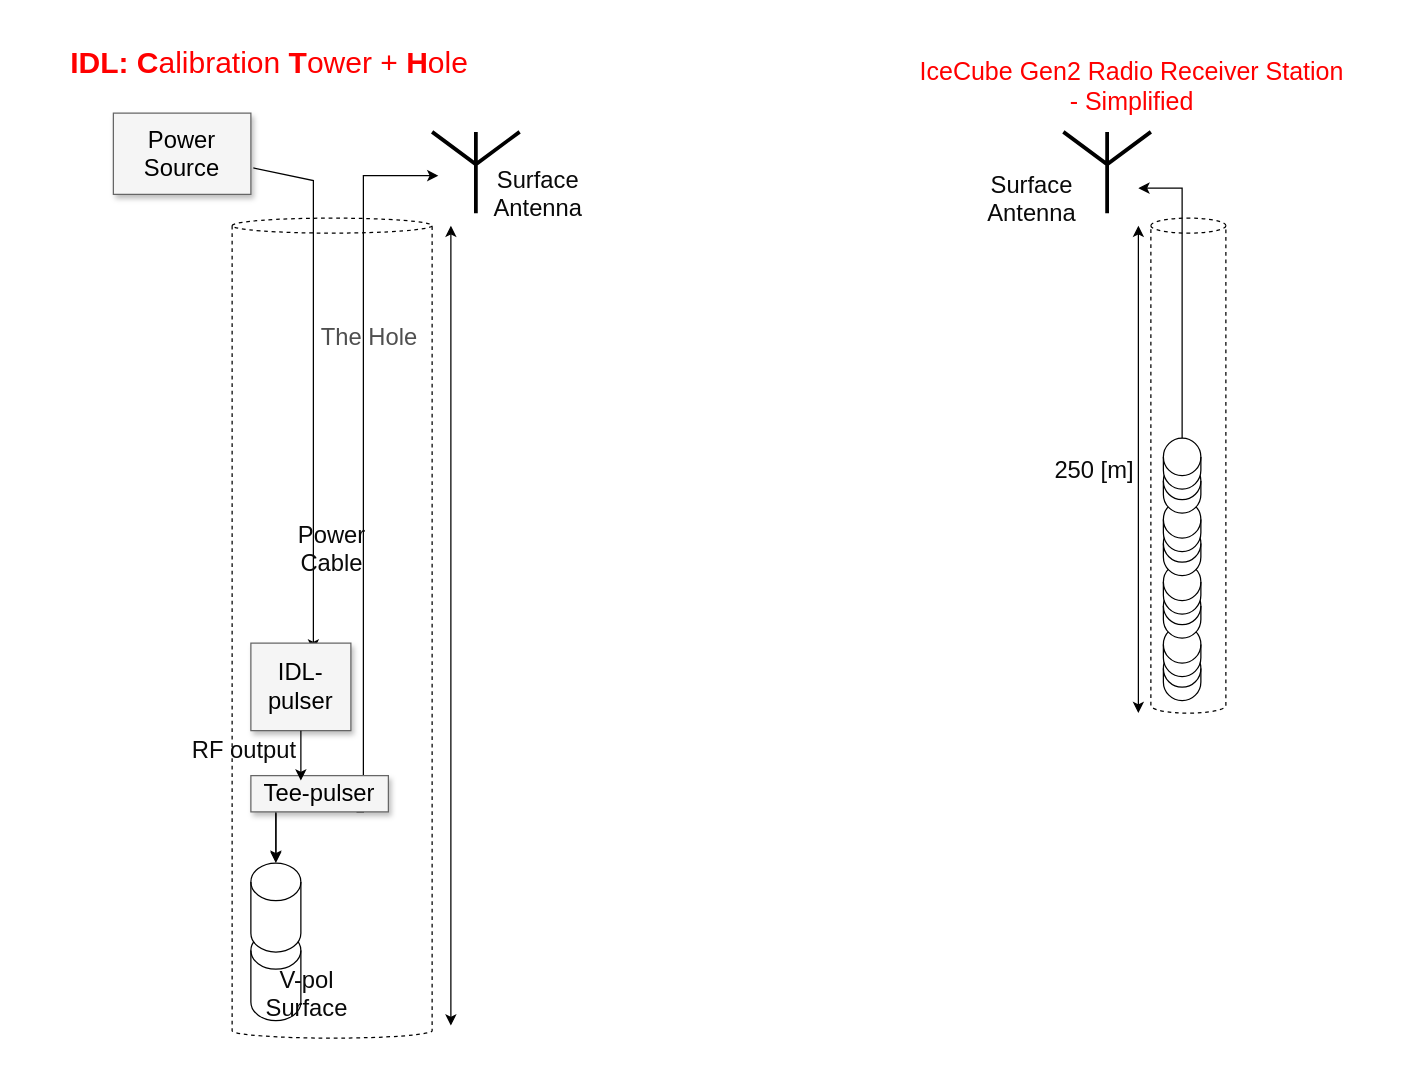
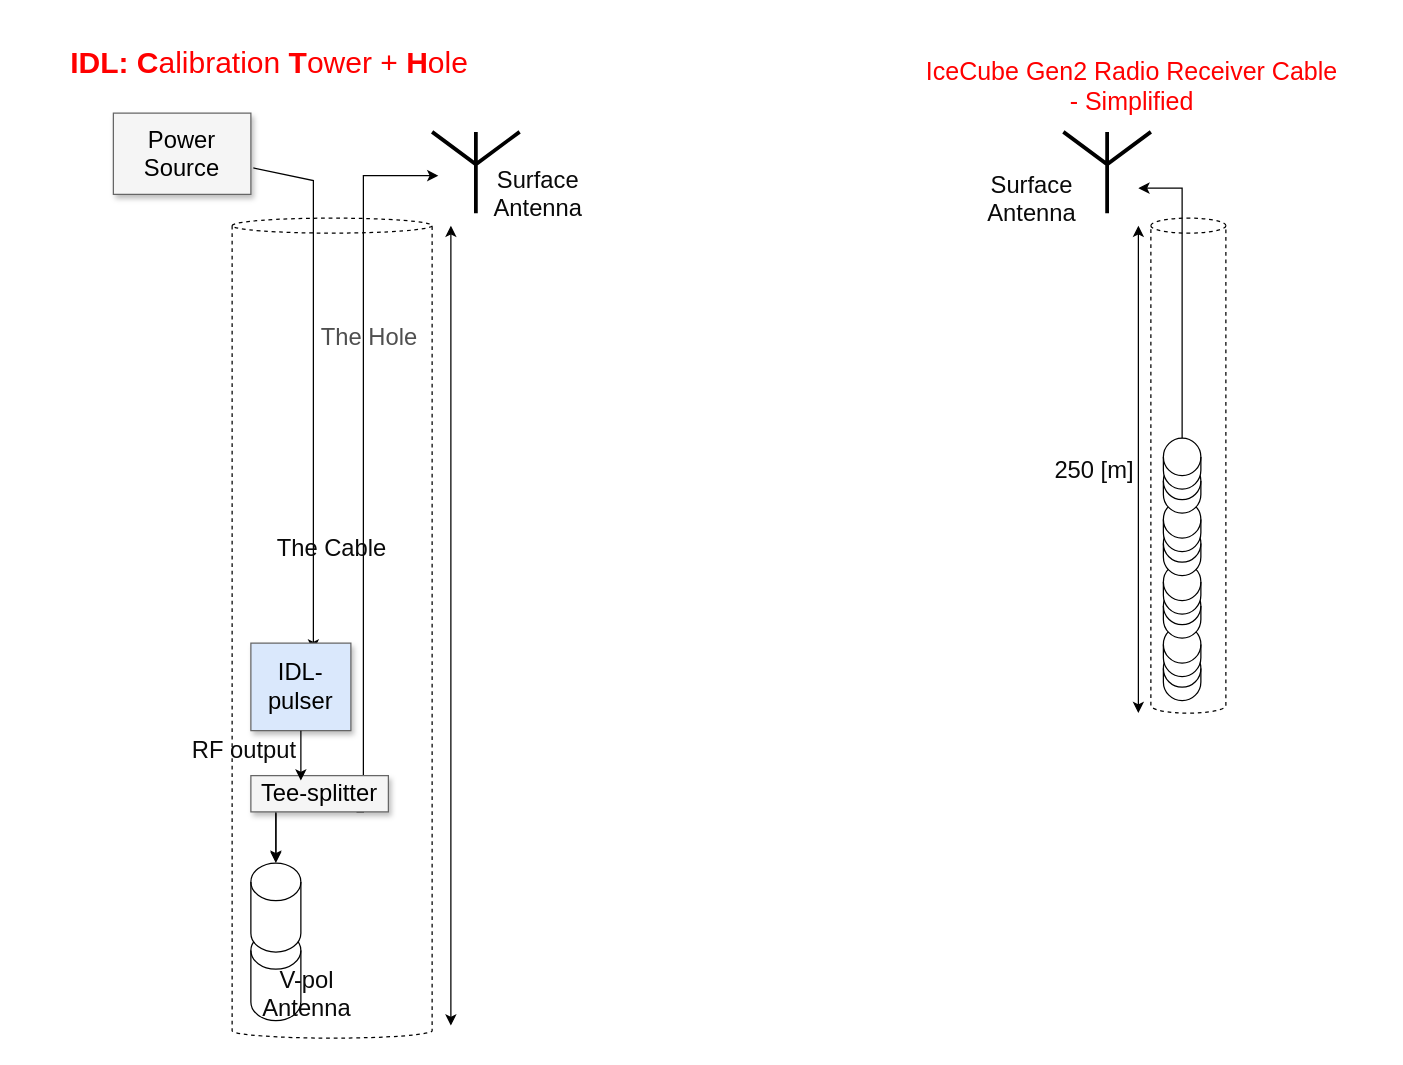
(1132, 86) -> (1132, 86)
(332, 549) -> (332, 549)
(301, 687) -> (301, 687)
(319, 794) -> (319, 794)
(307, 994) -> (307, 994)
